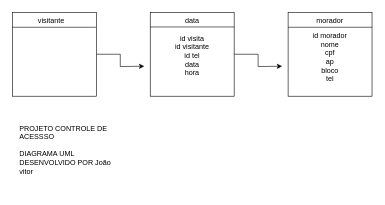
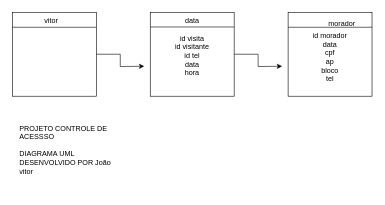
(51, 21) -> (51, 21)
(330, 21) -> (342, 24)
(330, 57) -> (330, 57)
